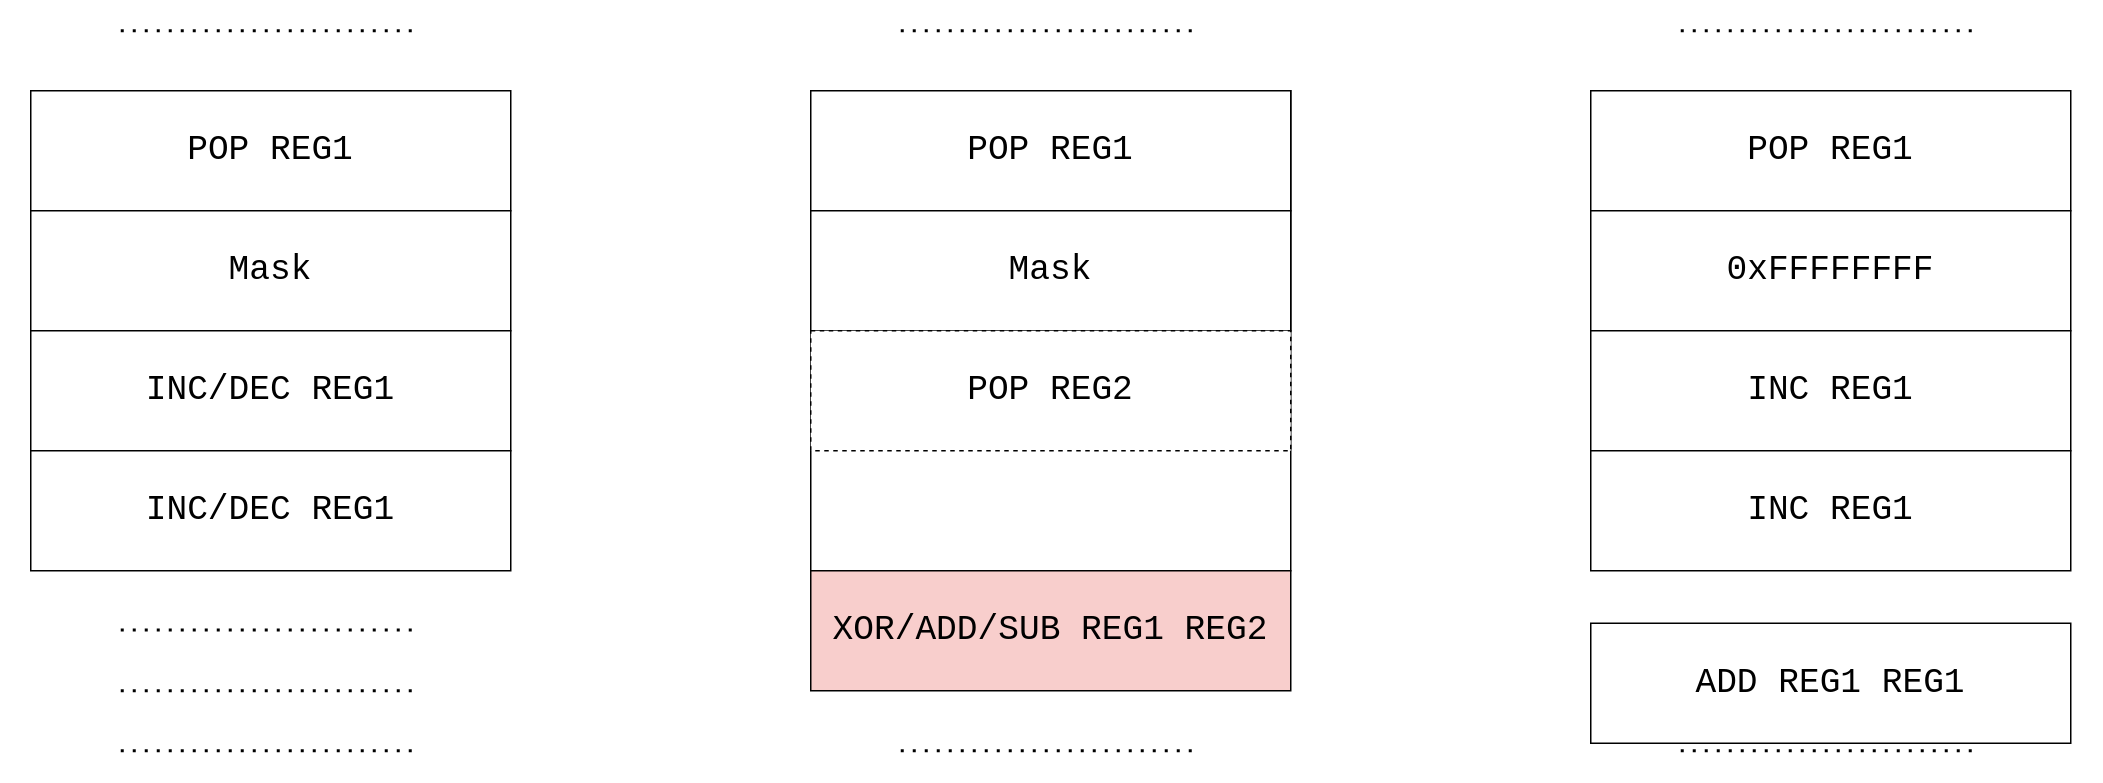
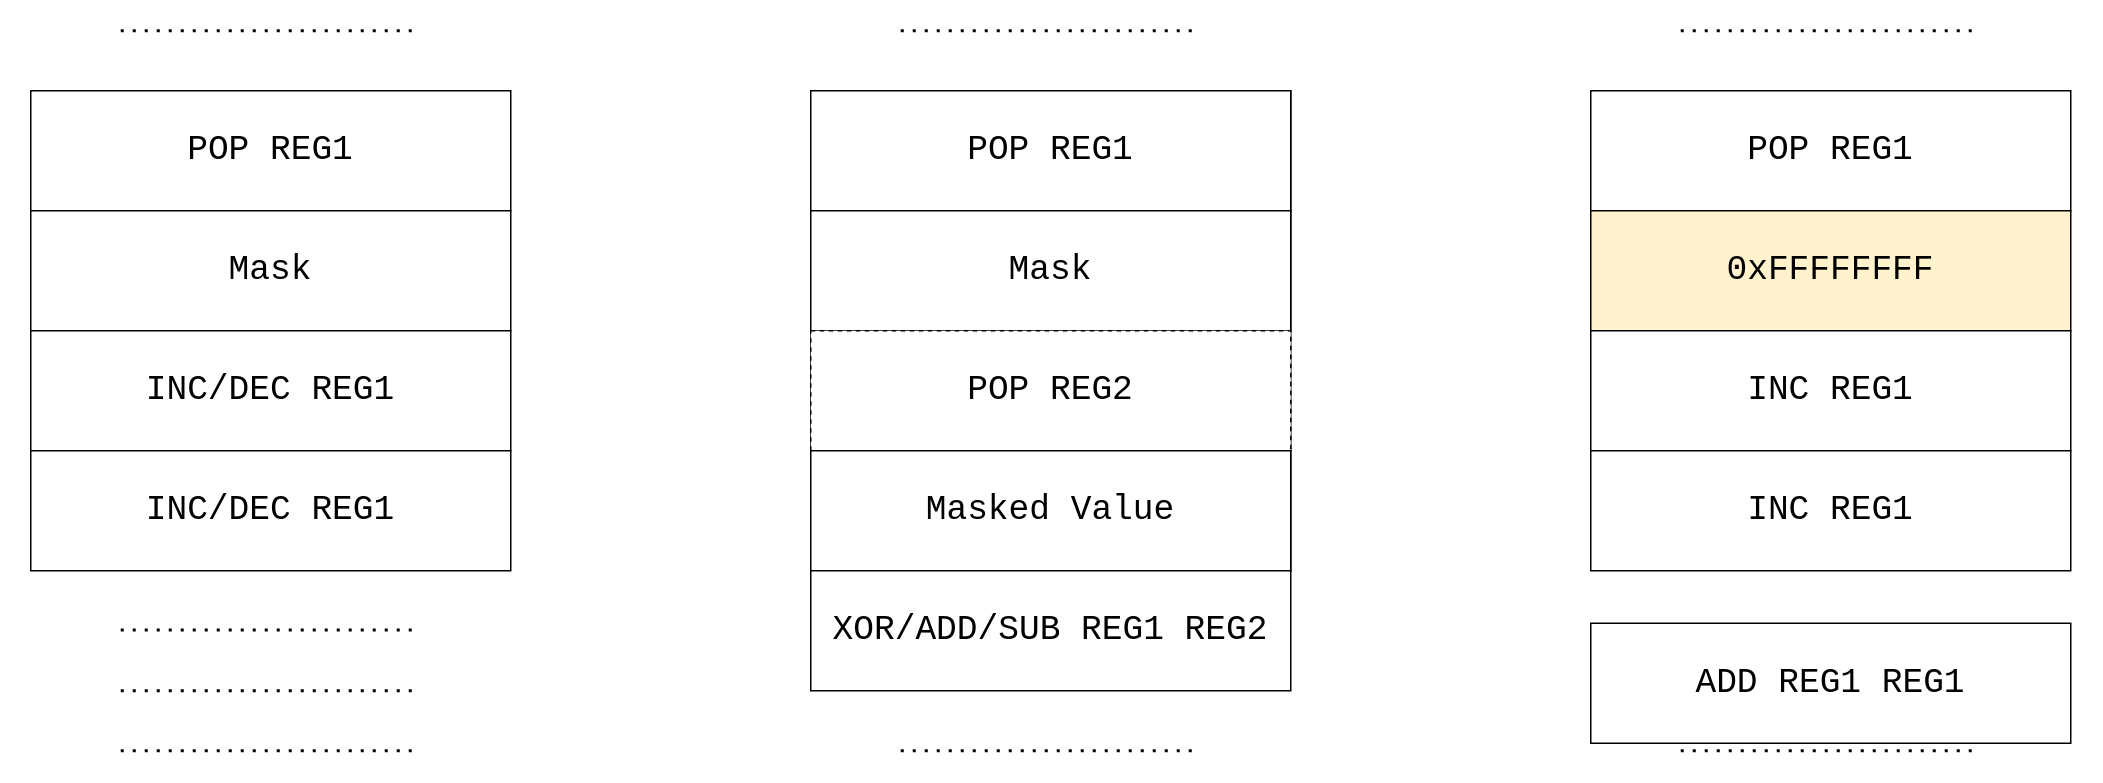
(1831, 271) -> (1831, 271)
none -> (1051, 511)
(1051, 631) -> (1051, 631)
